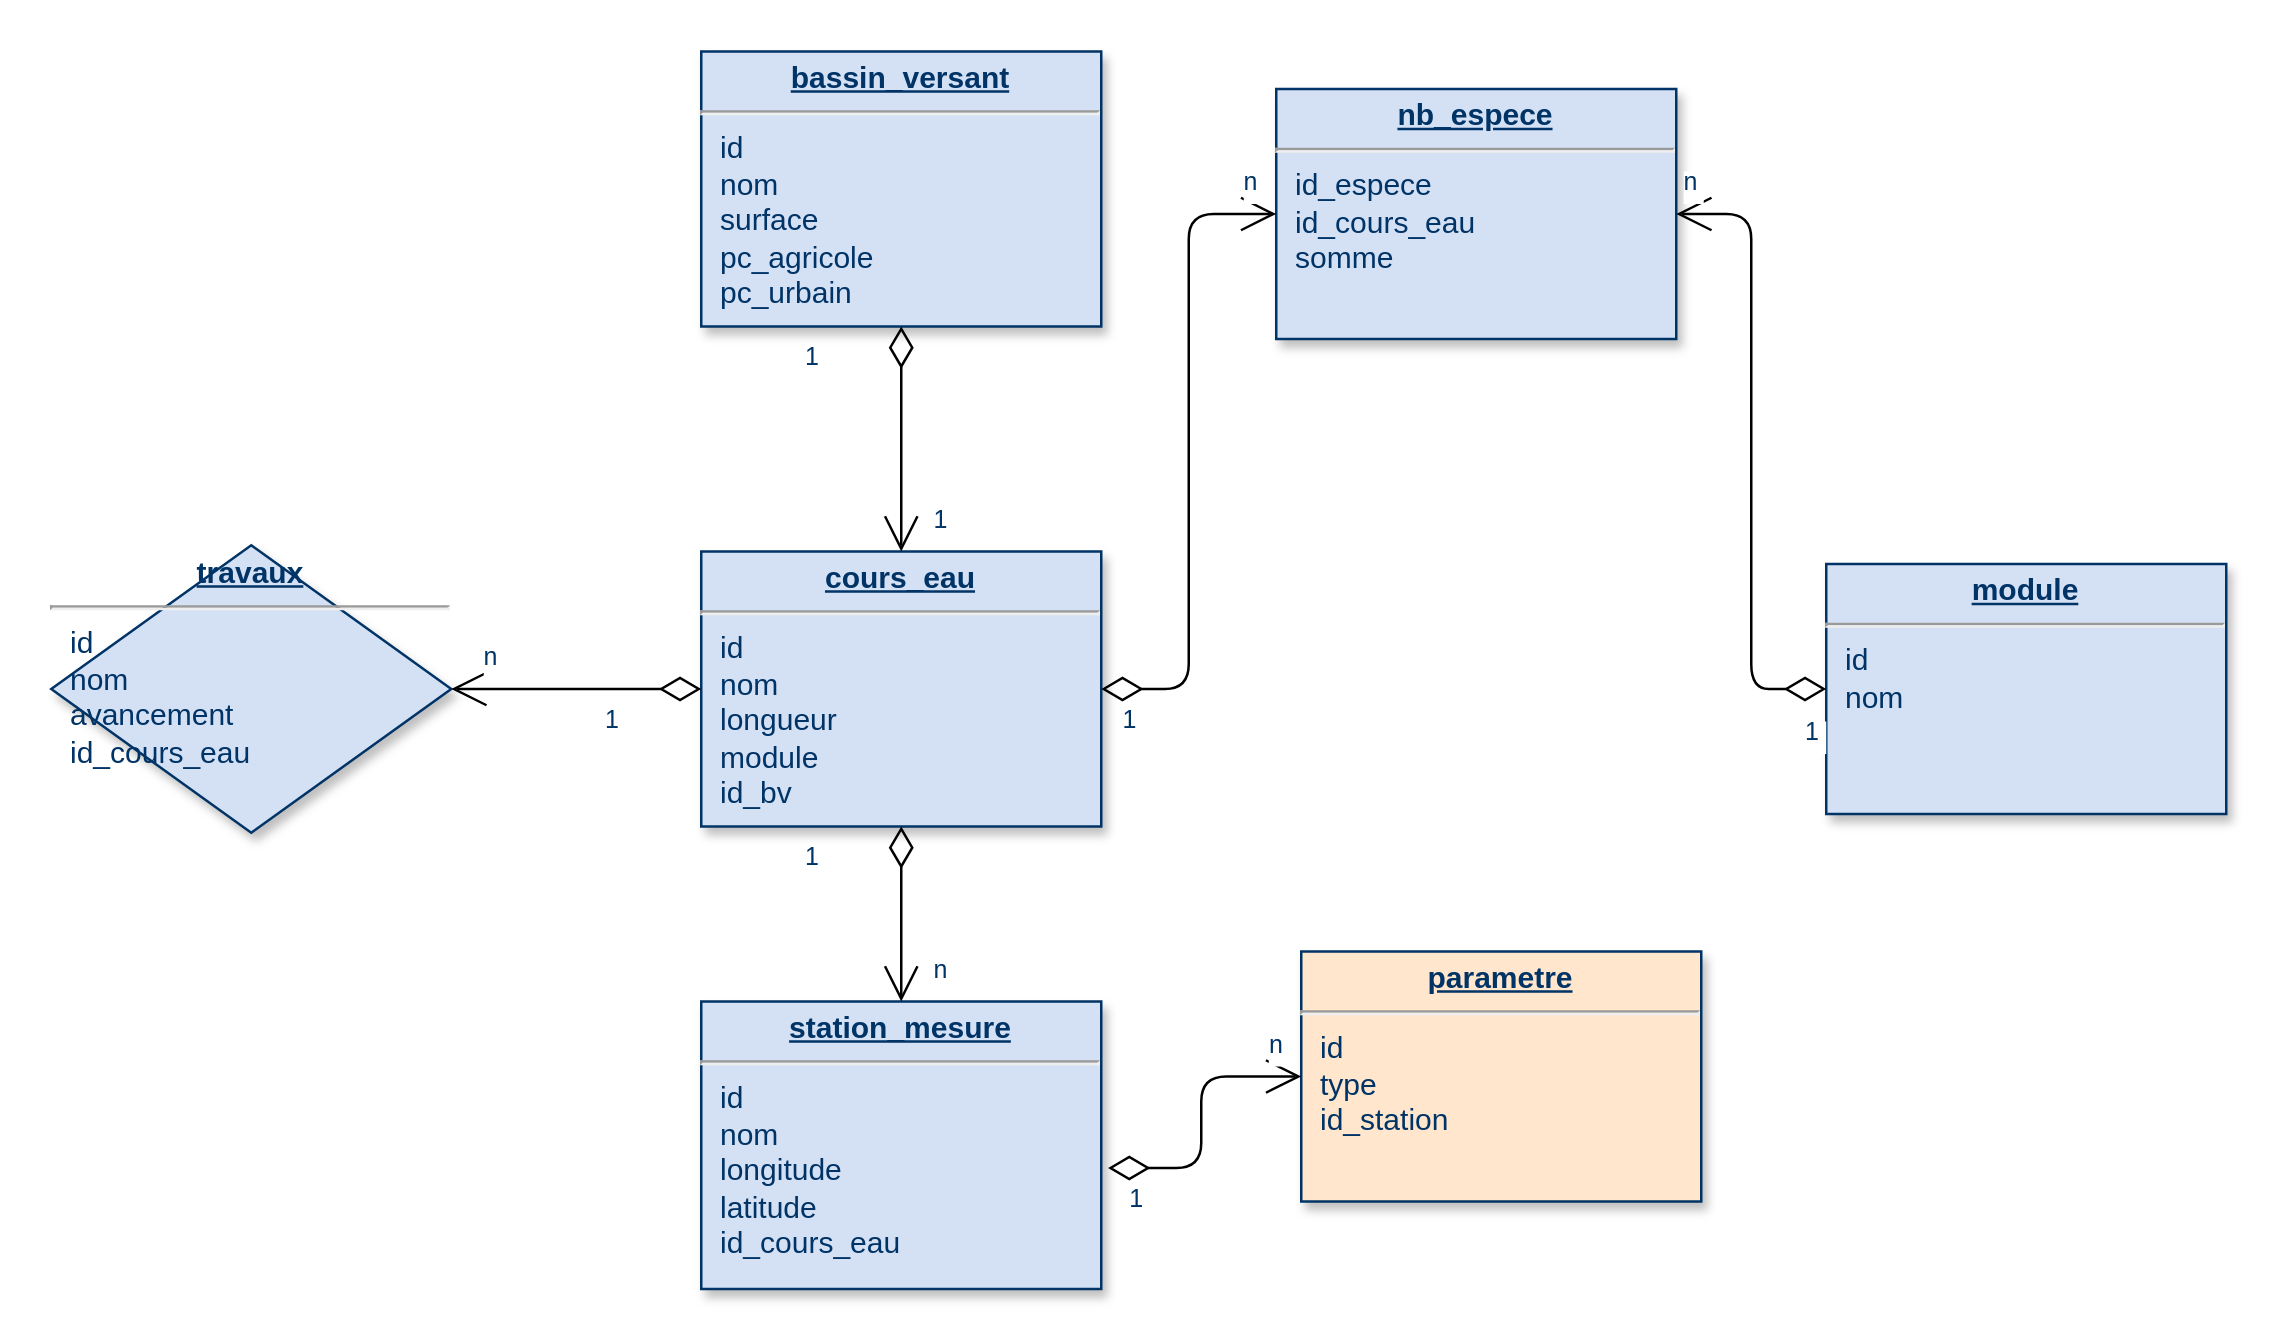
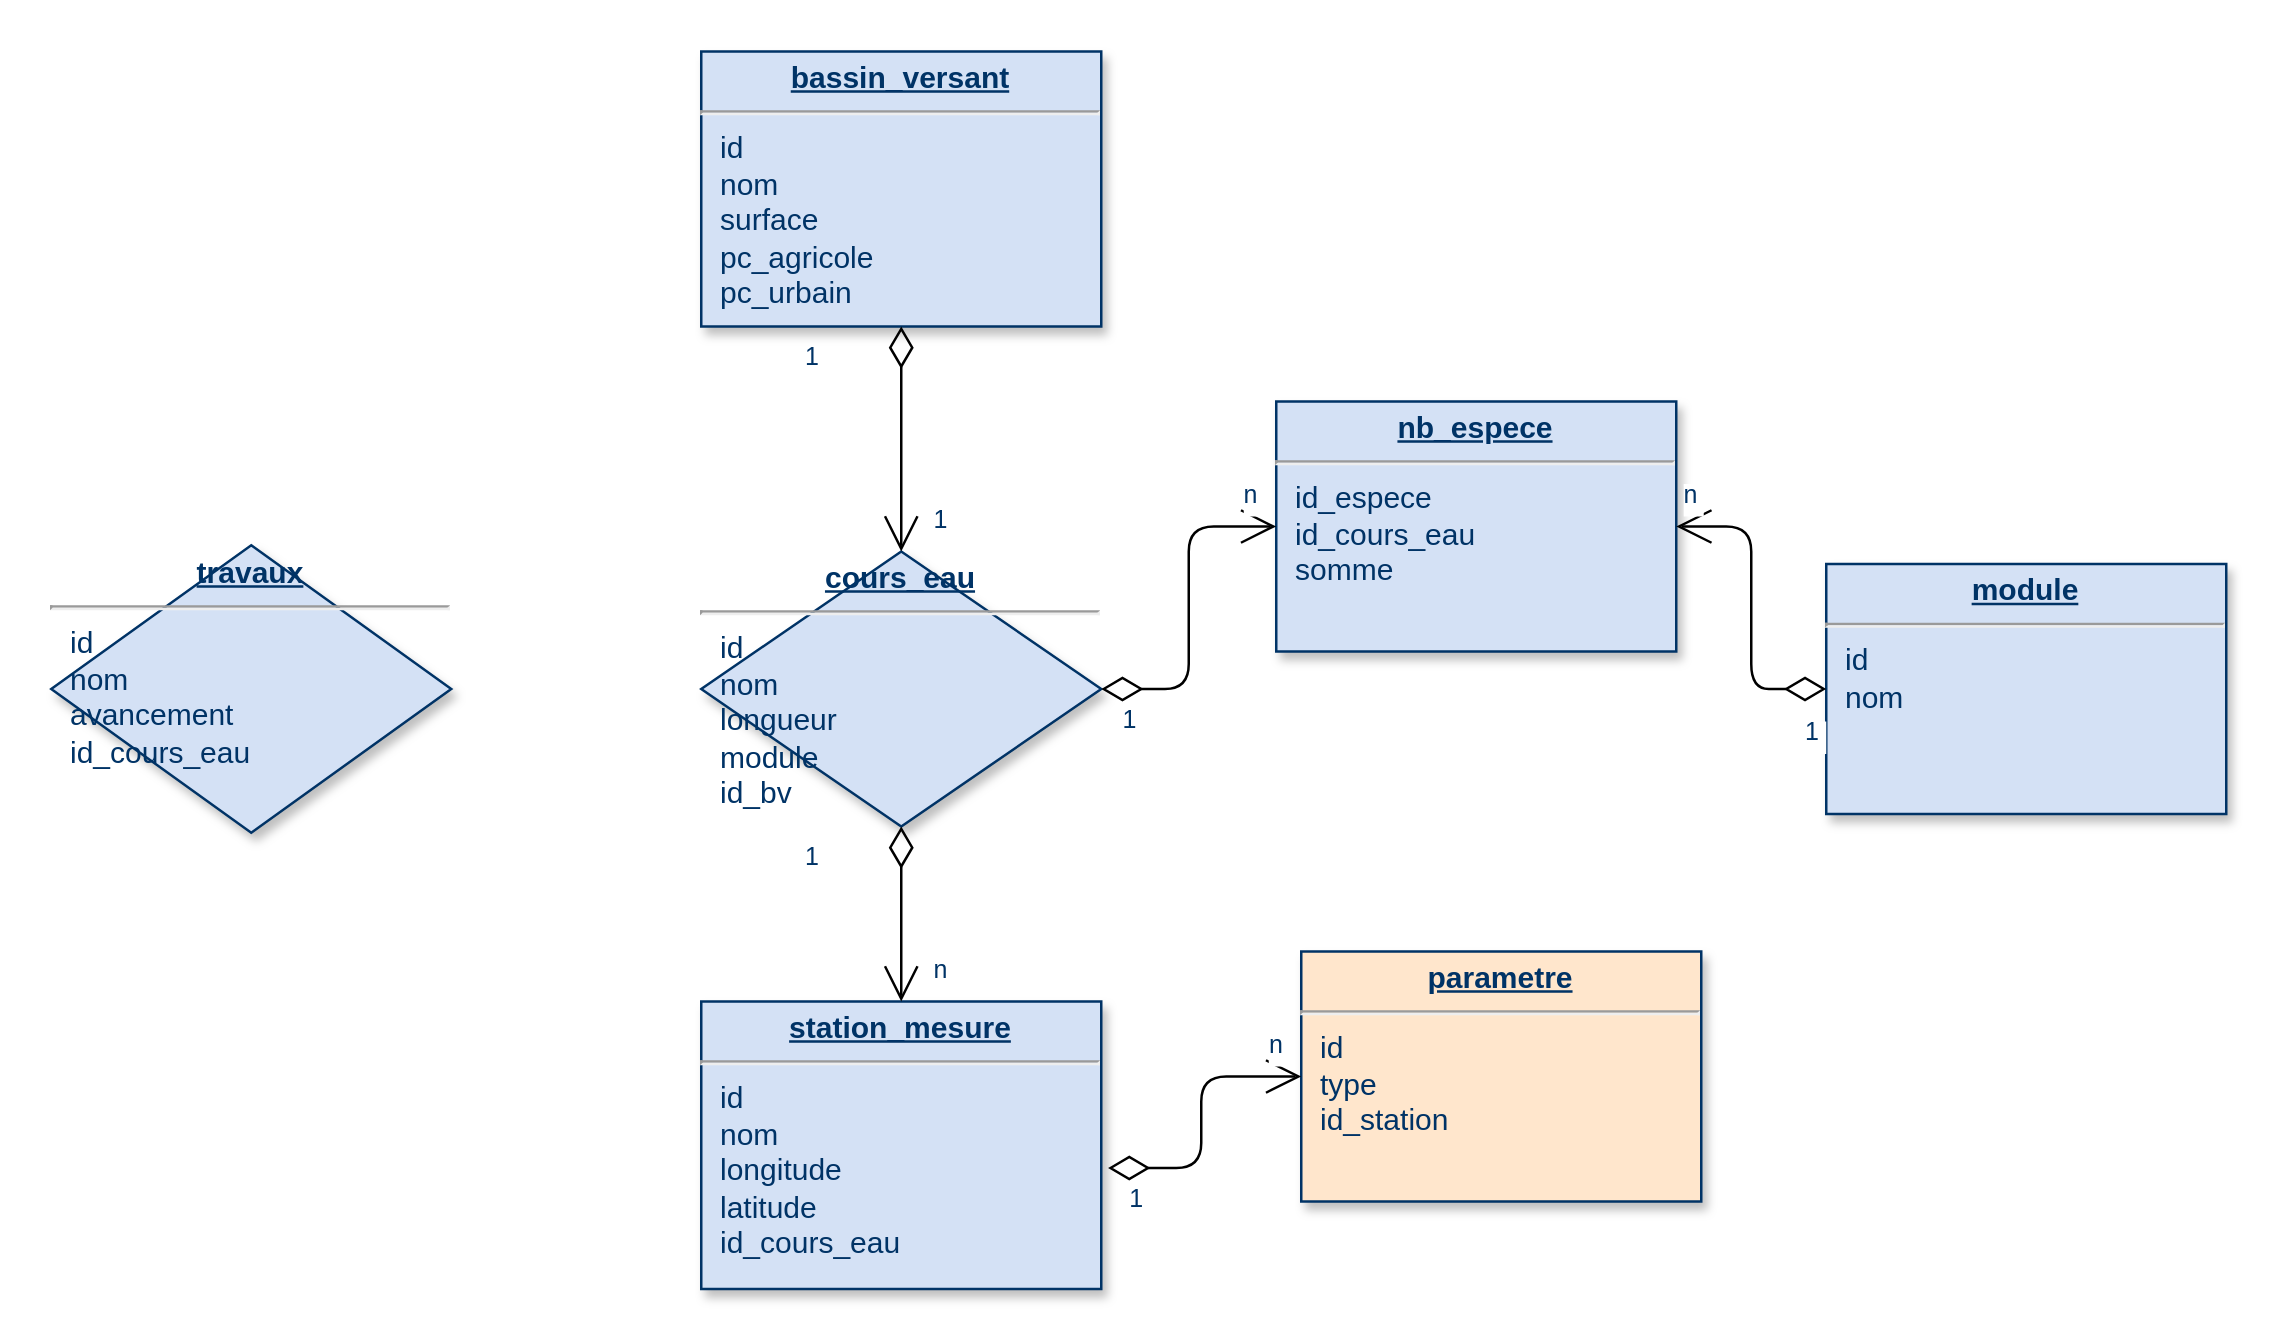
(1476, 214) -> (1476, 526)
(559, 689) -> none
(901, 689) -> (901, 689)
